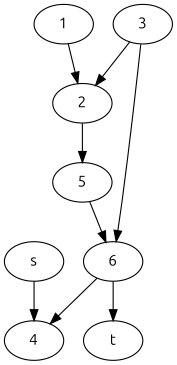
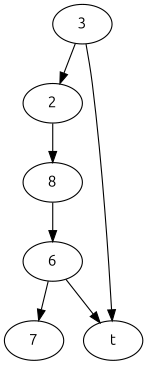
(64, 24) -> none
(130, 138) -> (102, 177)
(82, 182) -> (53, 182)
(34, 261) -> none
(34, 341) -> (34, 341)
